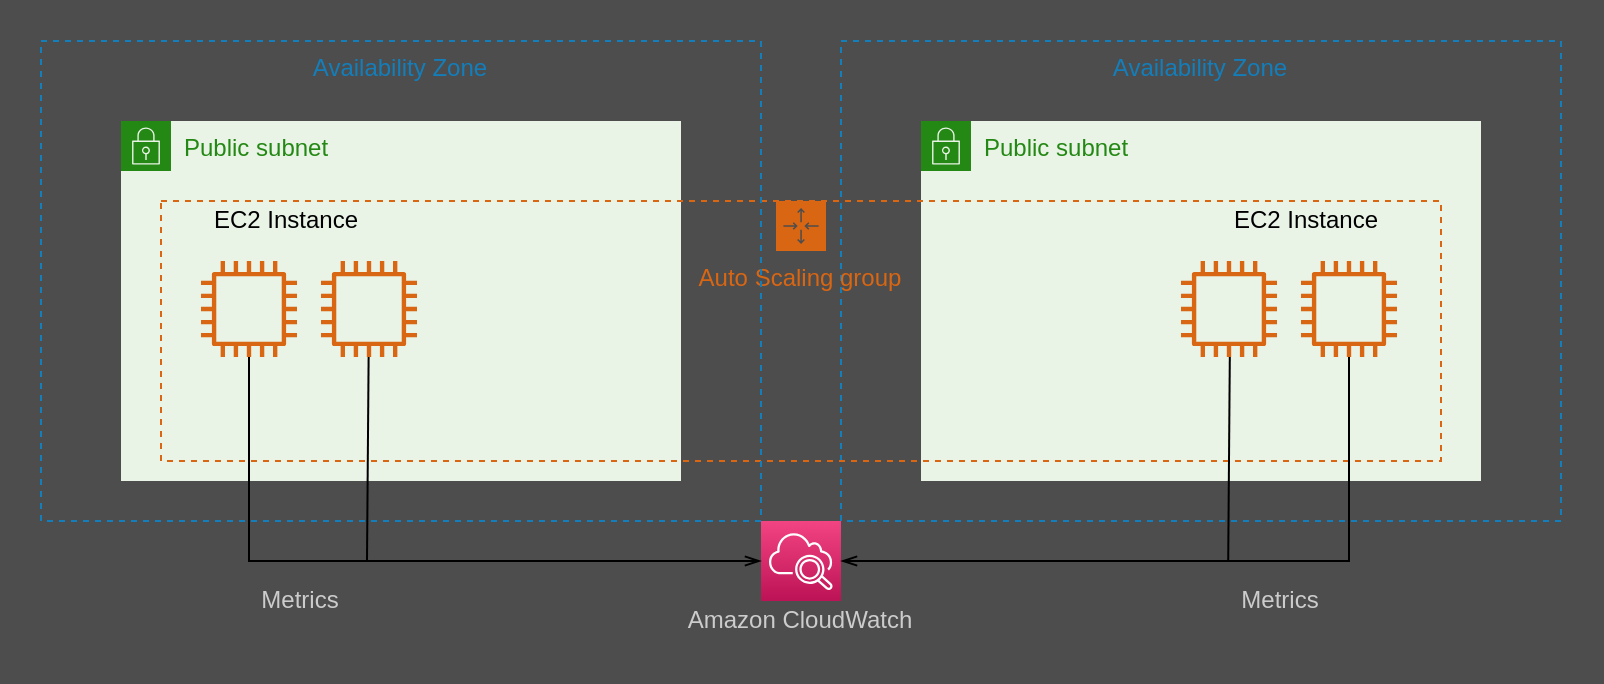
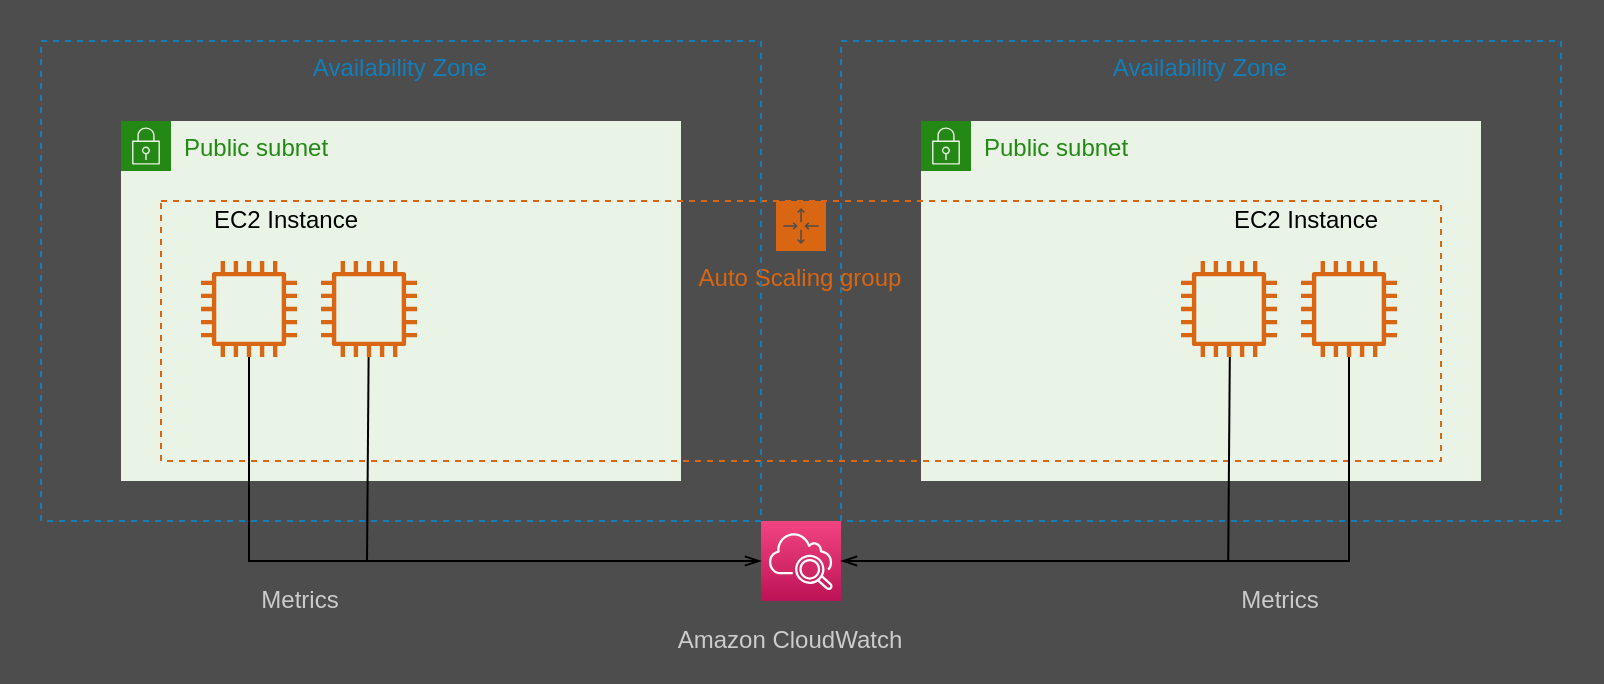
(801, 621) -> (791, 641)
